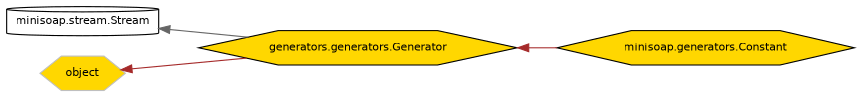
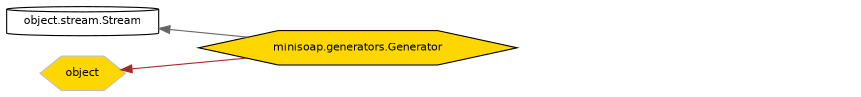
(83, 21) -> (83, 21)
(358, 48) -> (358, 48)
(706, 48) -> none
